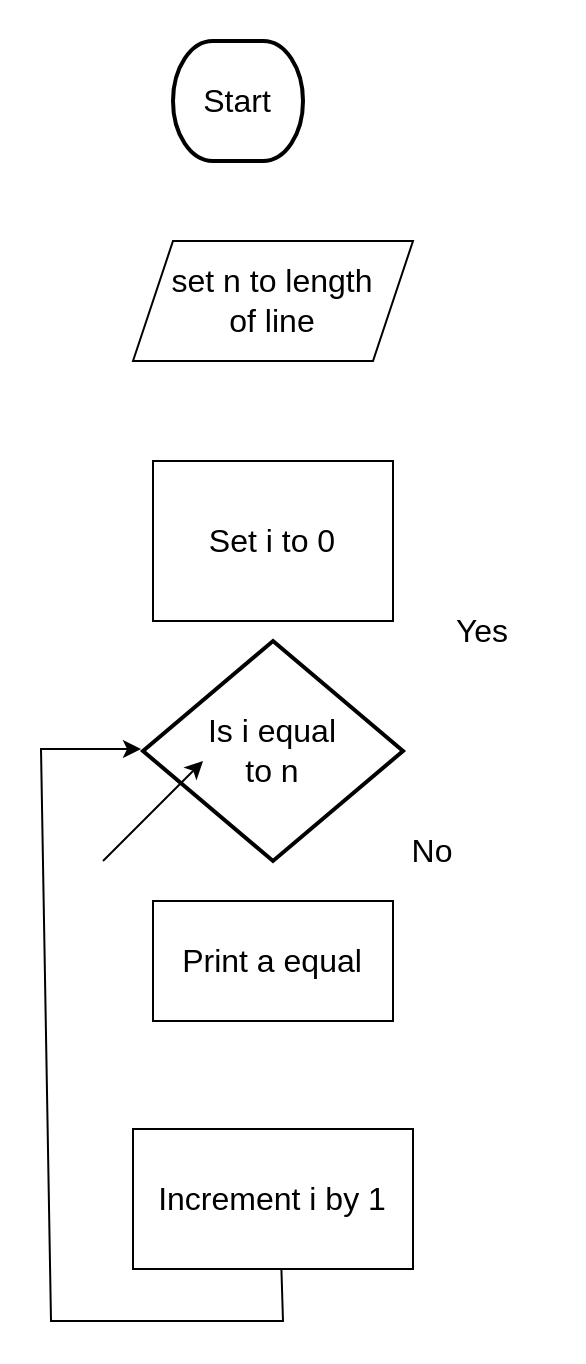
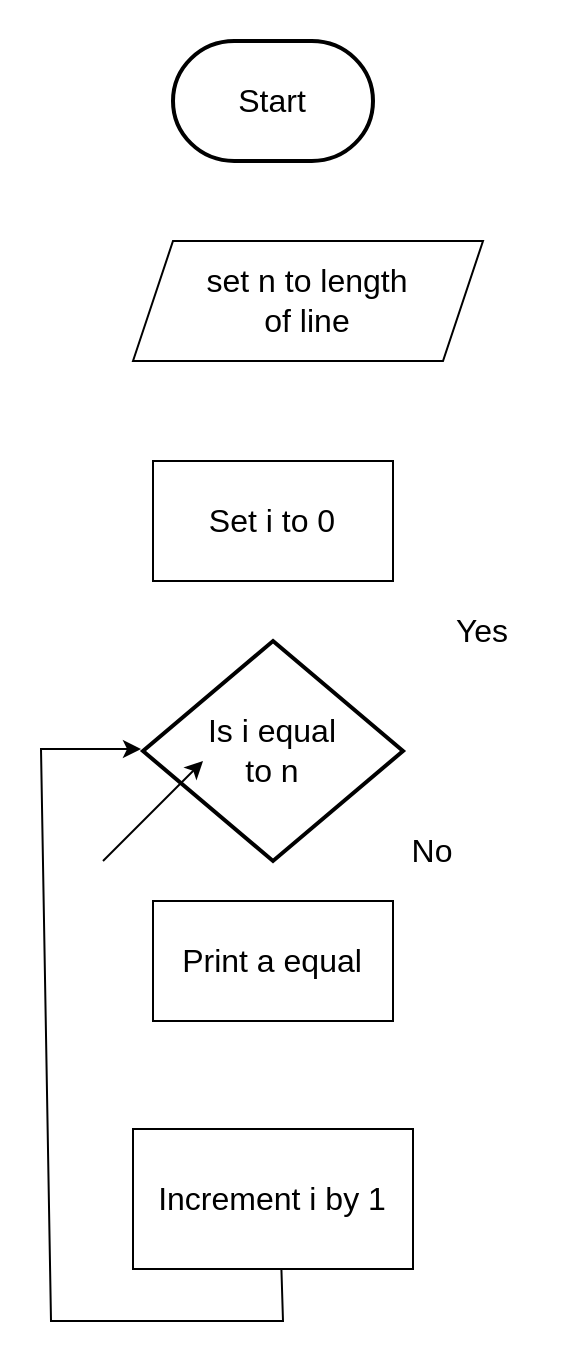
(238, 101) -> (273, 101)
(273, 301) -> (308, 301)
(273, 541) -> (273, 521)
